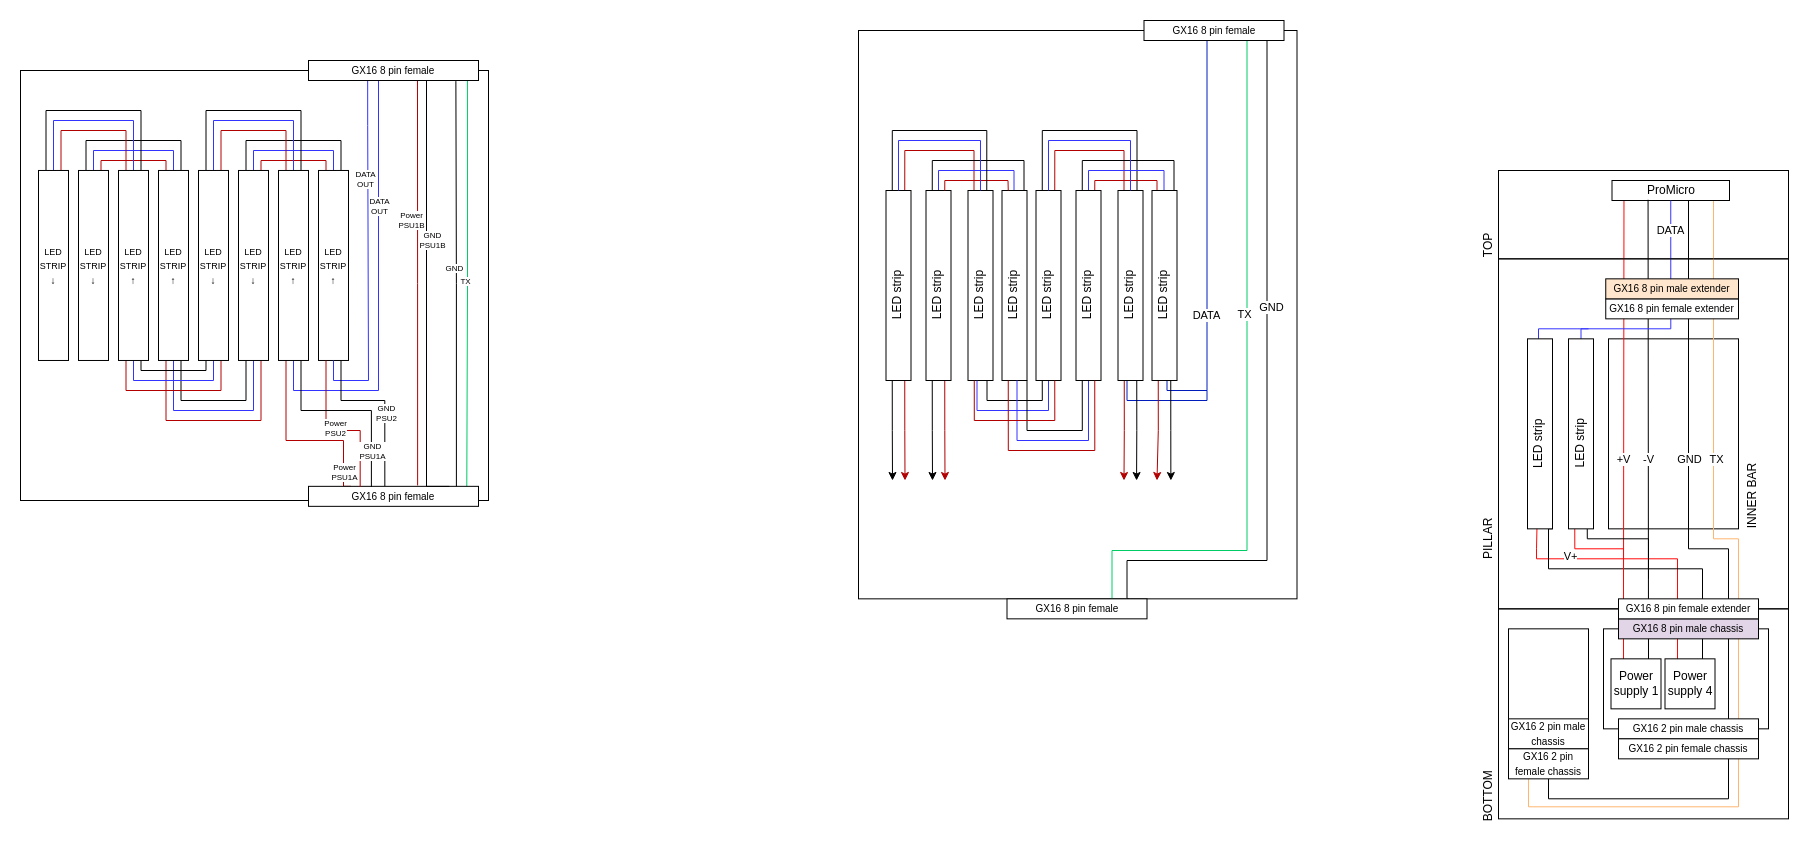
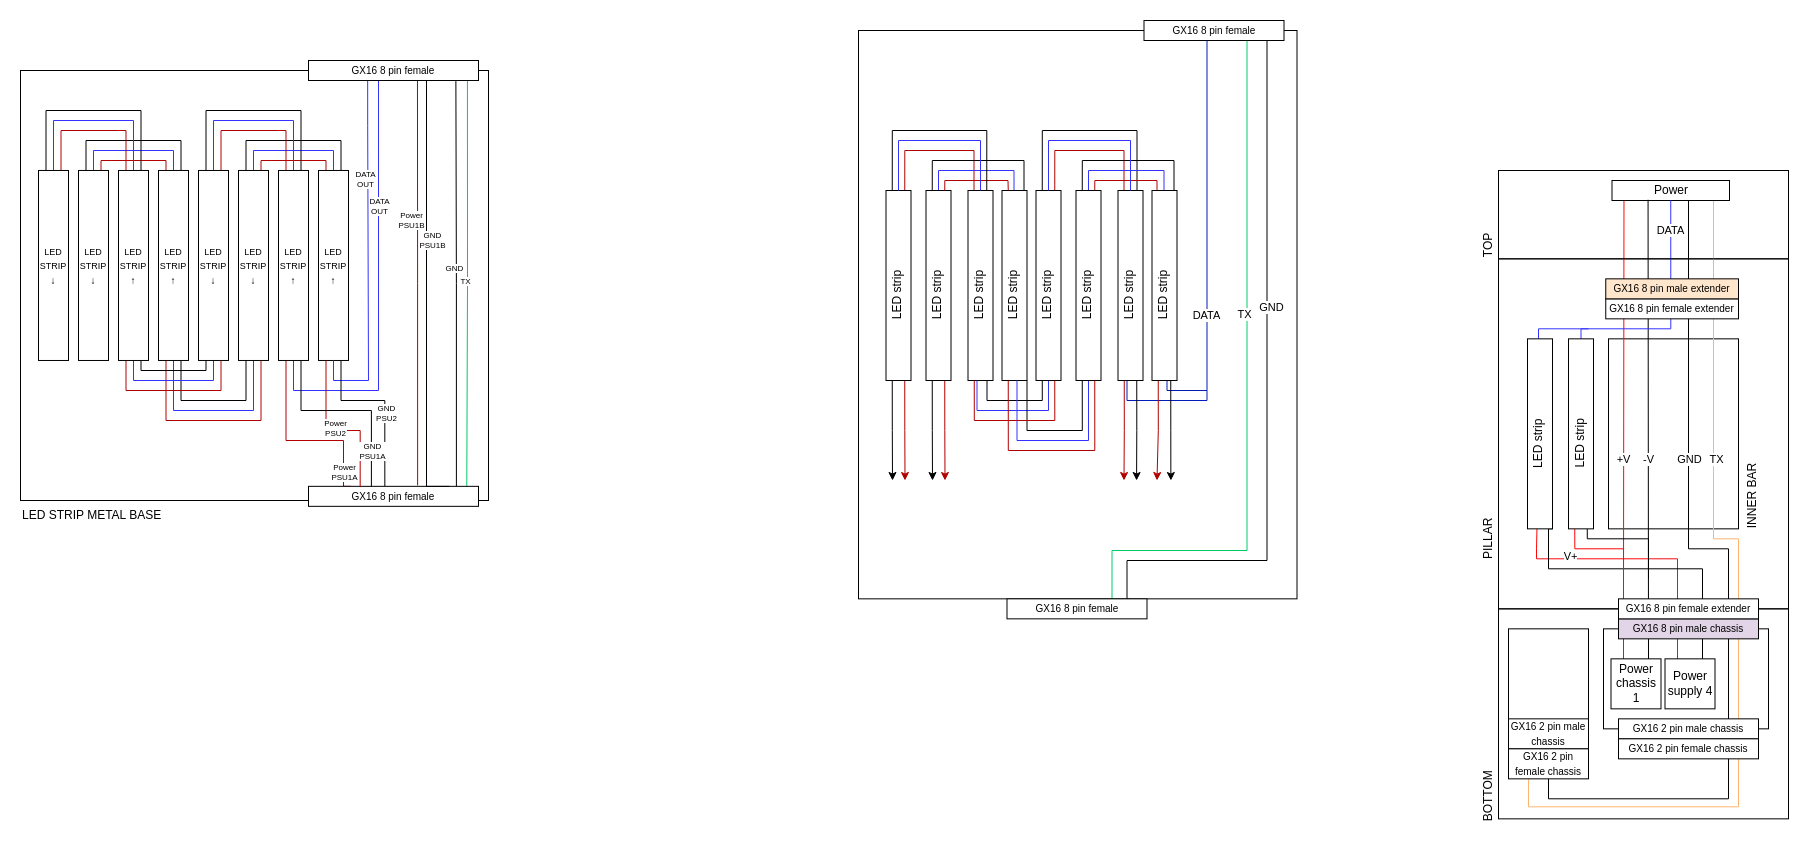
(1672, 191) -> (1672, 191)
none -> (101, 516)
(1637, 684) -> (1637, 684)
